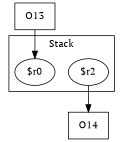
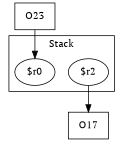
(35, 16) -> (35, 16)
(88, 126) -> (88, 126)
